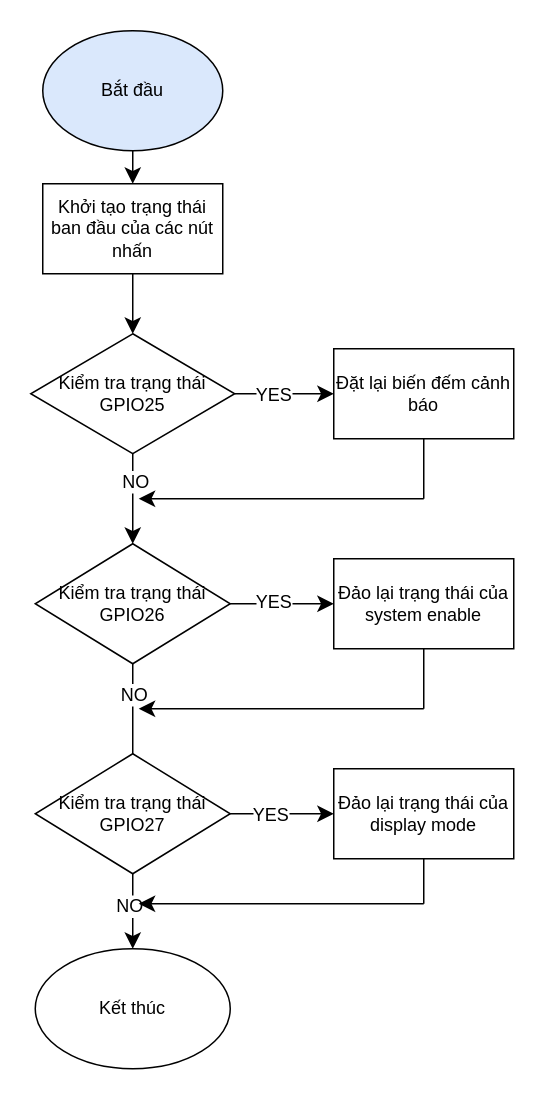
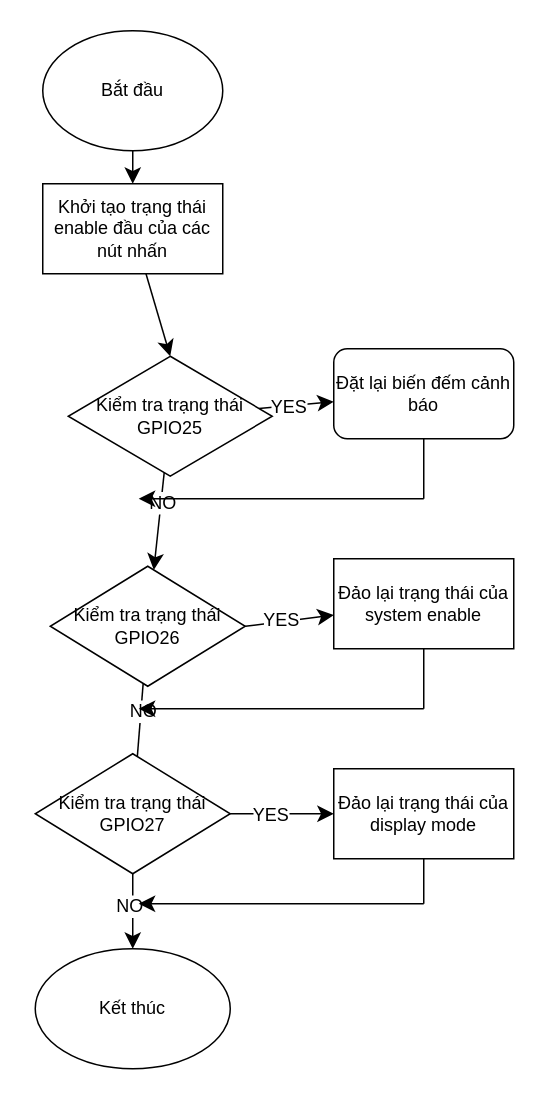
(133, 91) -> (133, 91)
(133, 229) -> (133, 229)
(133, 394) -> (170, 416)
(424, 394) -> (424, 394)
(133, 604) -> (148, 626)
